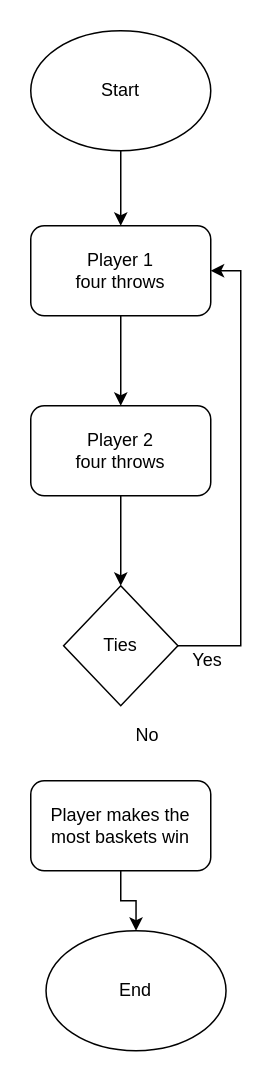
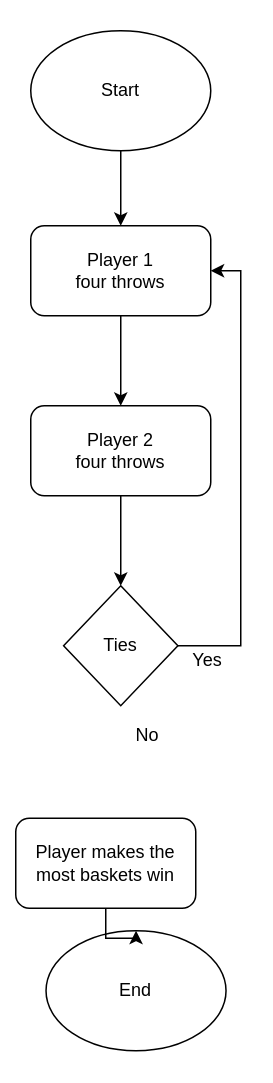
(121, 826) -> (106, 863)
